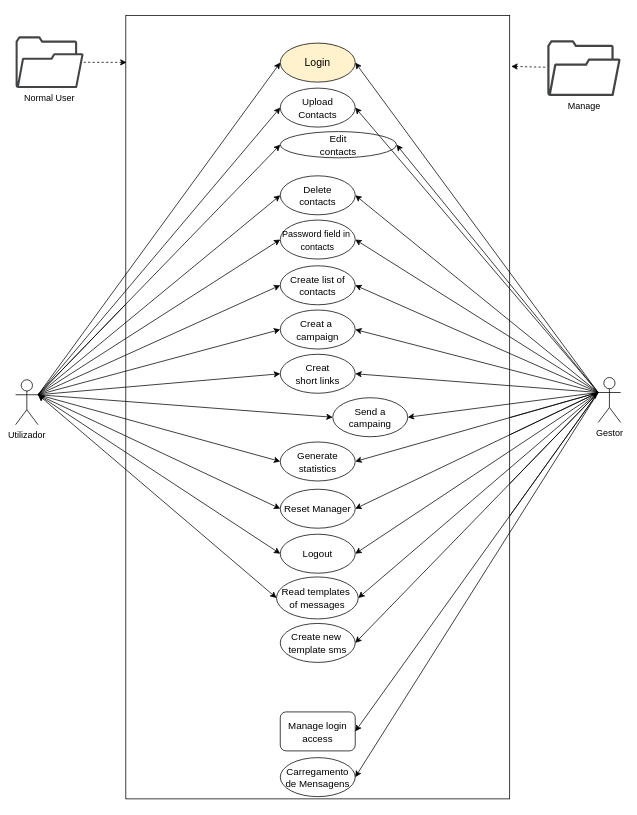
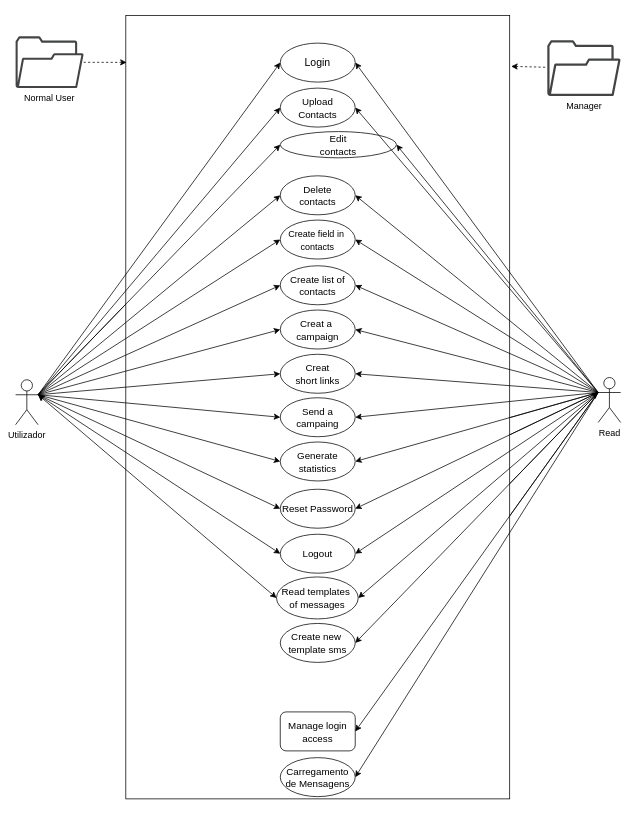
(318, 63) -> (318, 63)
(584, 107) -> (584, 107)
(318, 240) -> (318, 240)
(370, 417) -> (318, 417)
(610, 433) -> (610, 433)
(318, 509) -> (318, 509)
